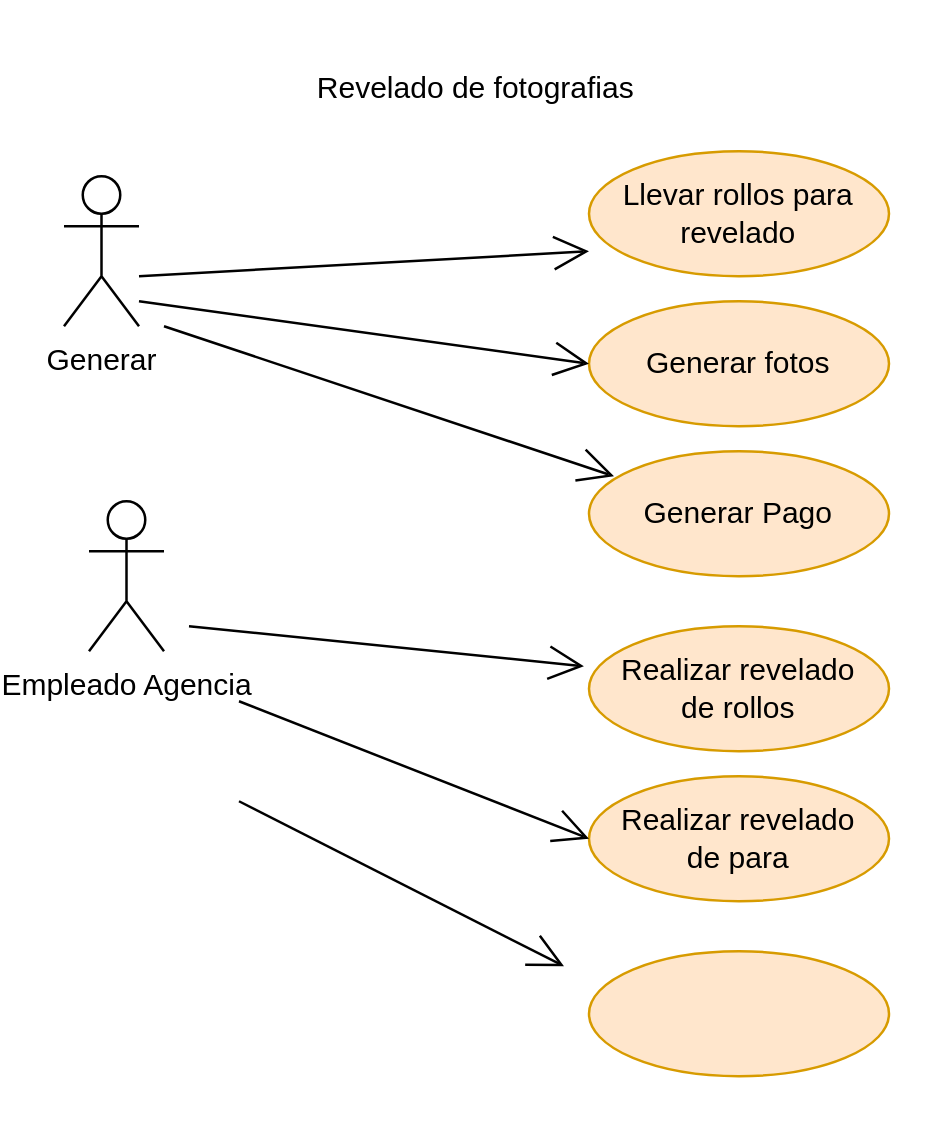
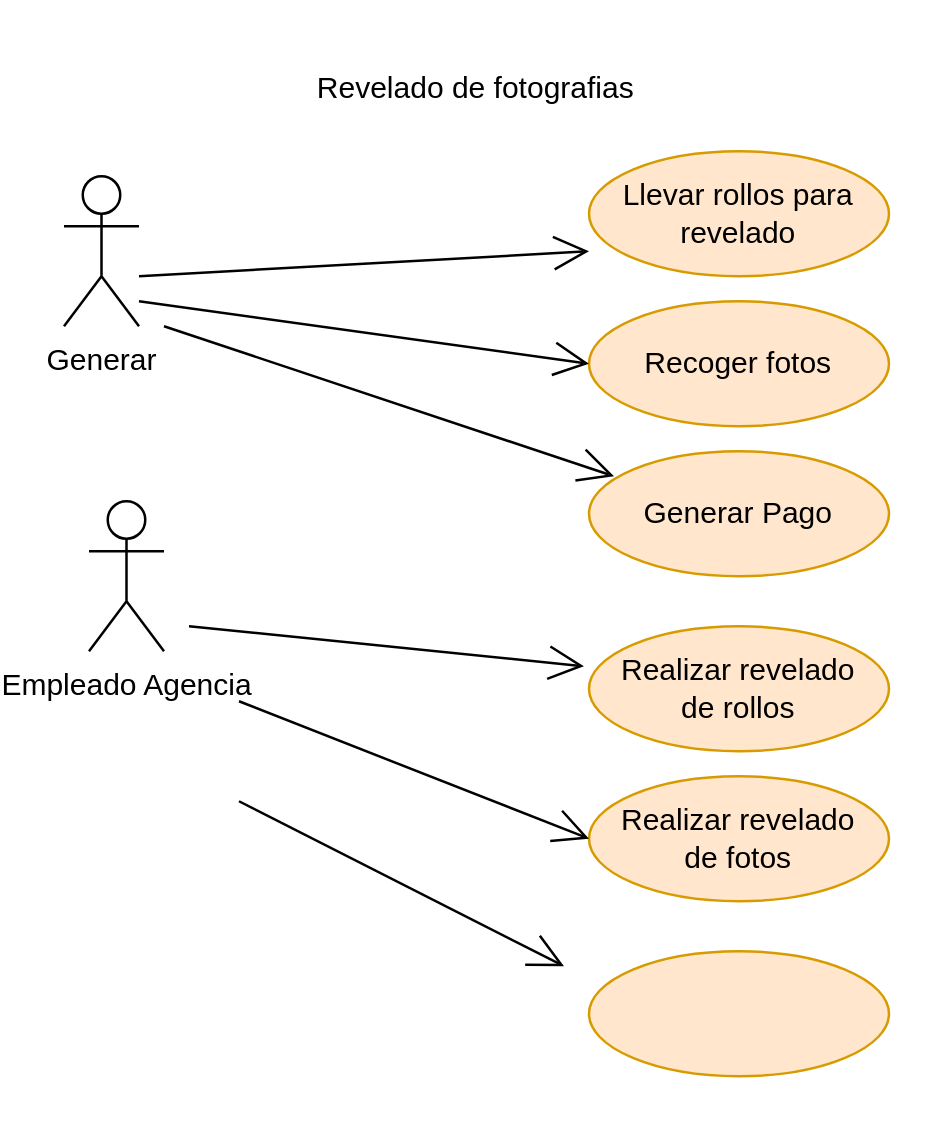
(739, 364) -> (739, 364)
(739, 839) -> (739, 839)
